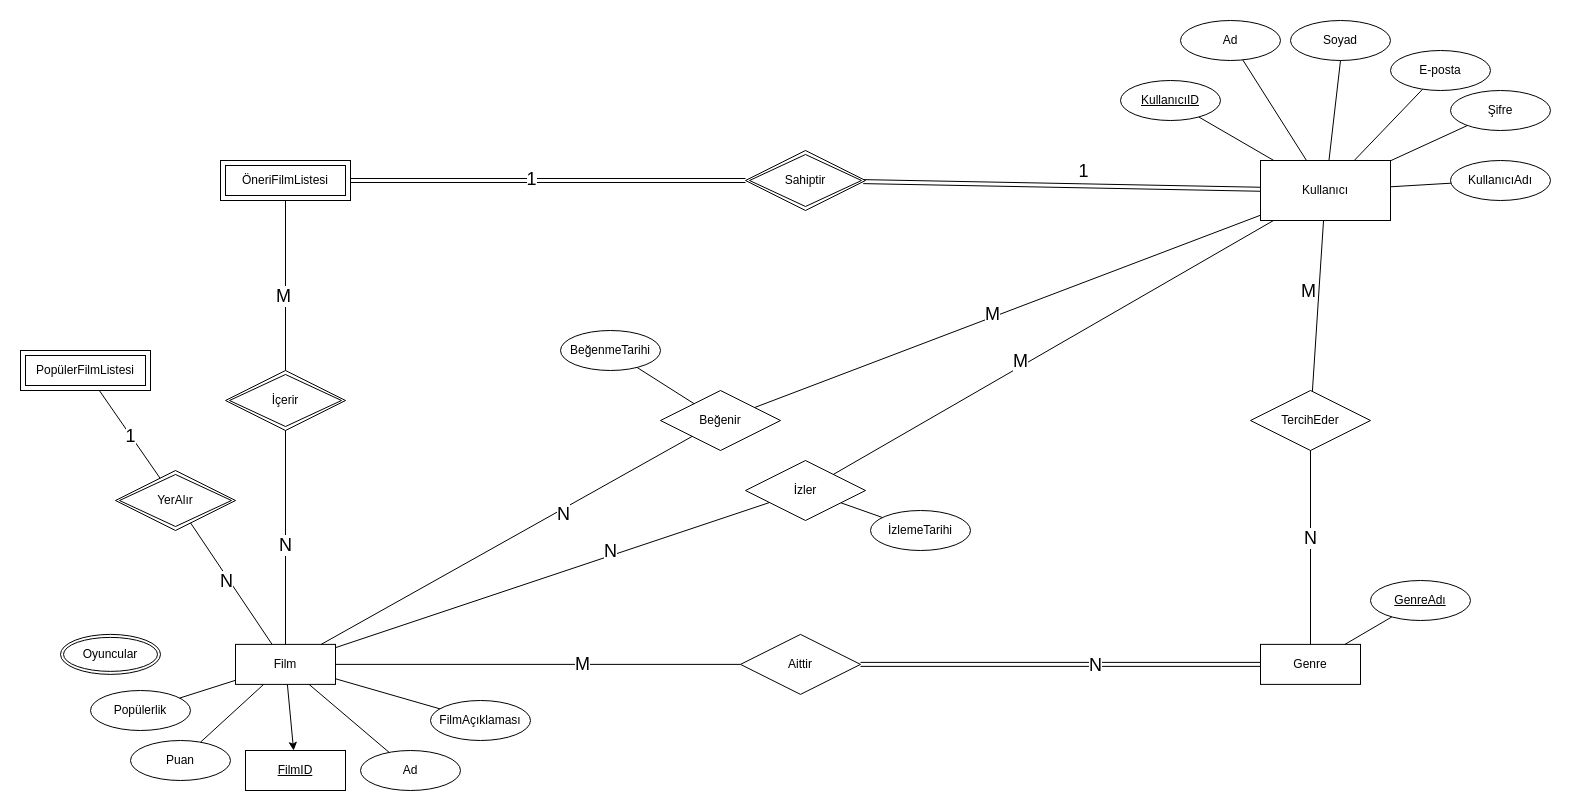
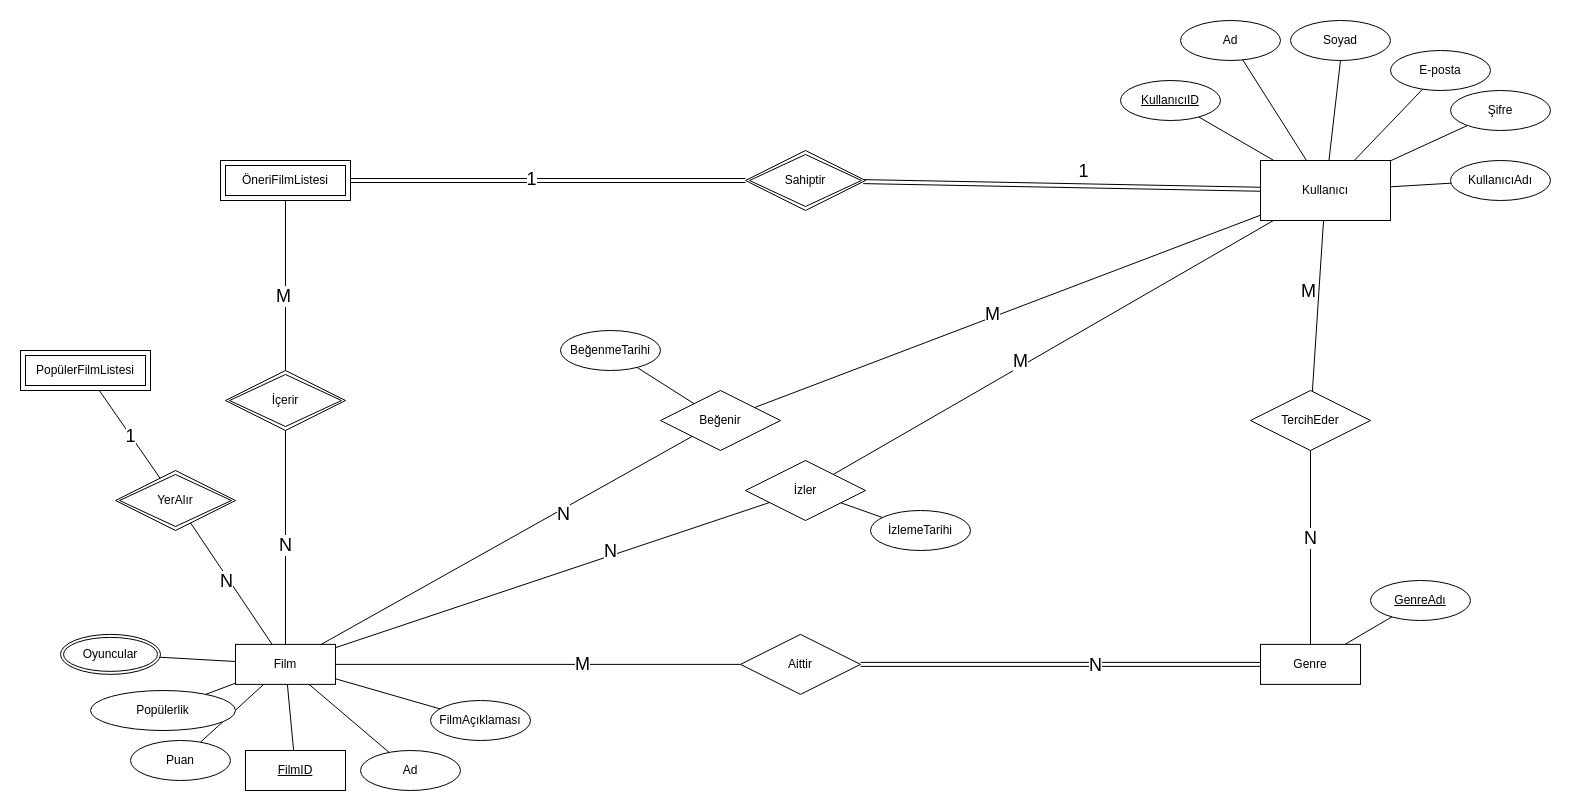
none -> (198, 659)
(141, 711) -> (163, 711)
(293, 742) -> (293, 745)
